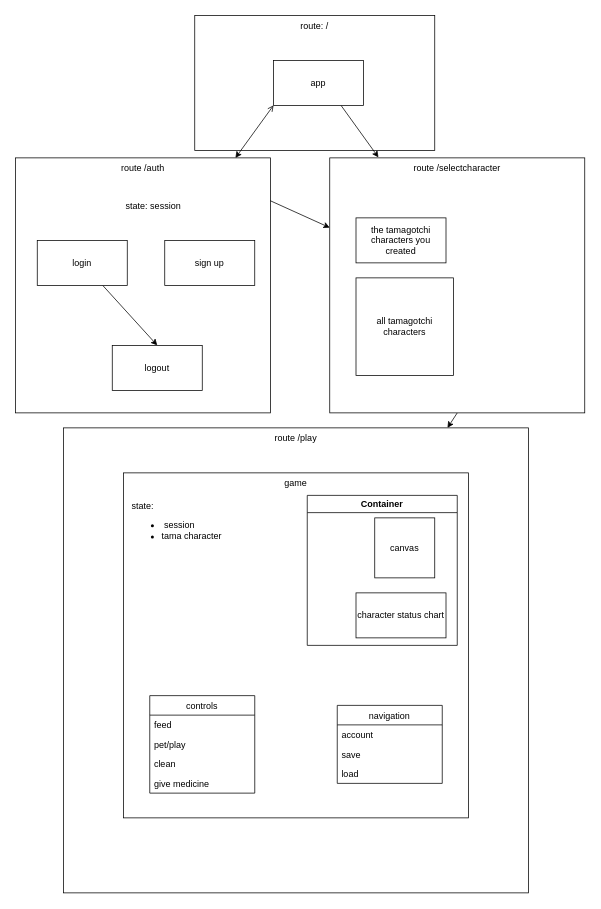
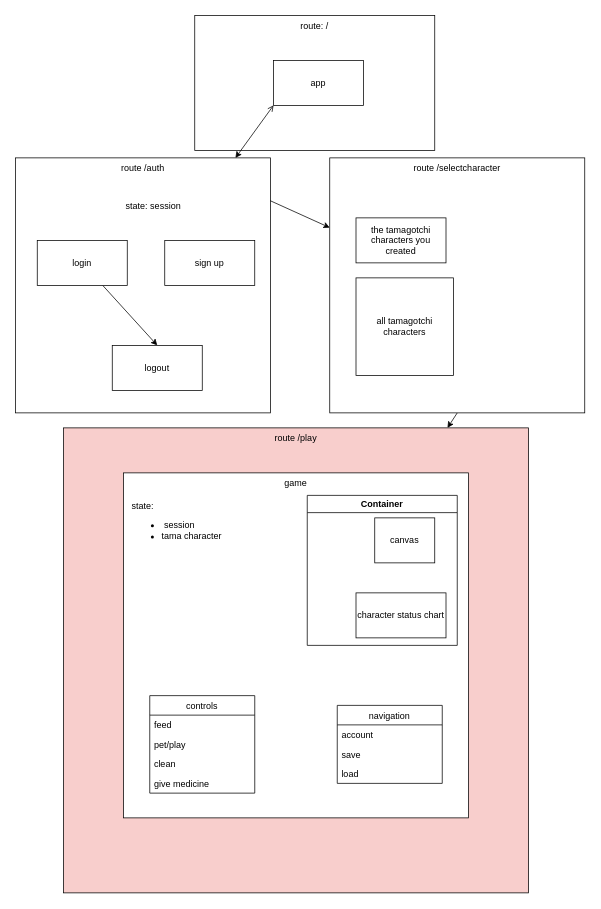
(358, 129) -> none
(296, 439) -> (296, 439)
(405, 548) -> (405, 540)
